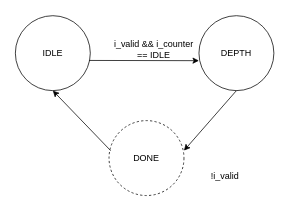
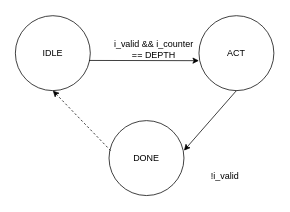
(154, 49) -> (154, 49)
(237, 53) -> (237, 53)
(83, 122) -> (83, 122)
(147, 158) -> (147, 158)
